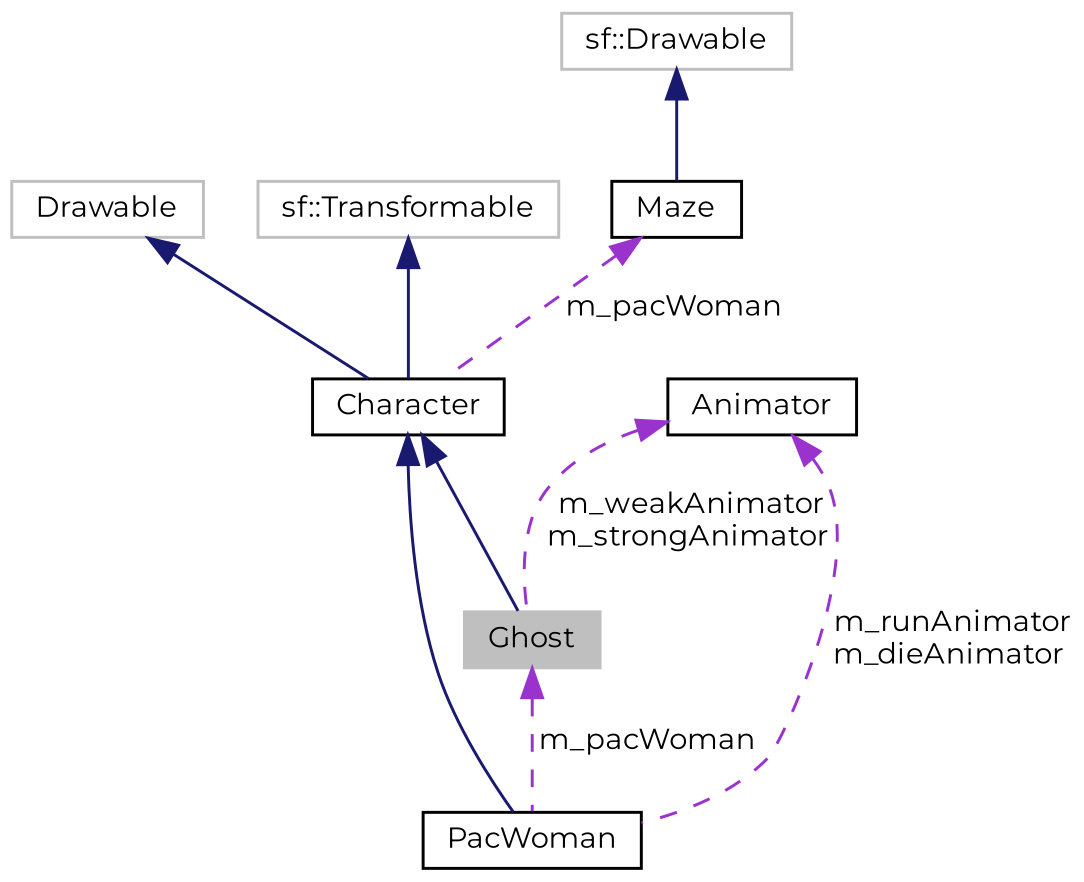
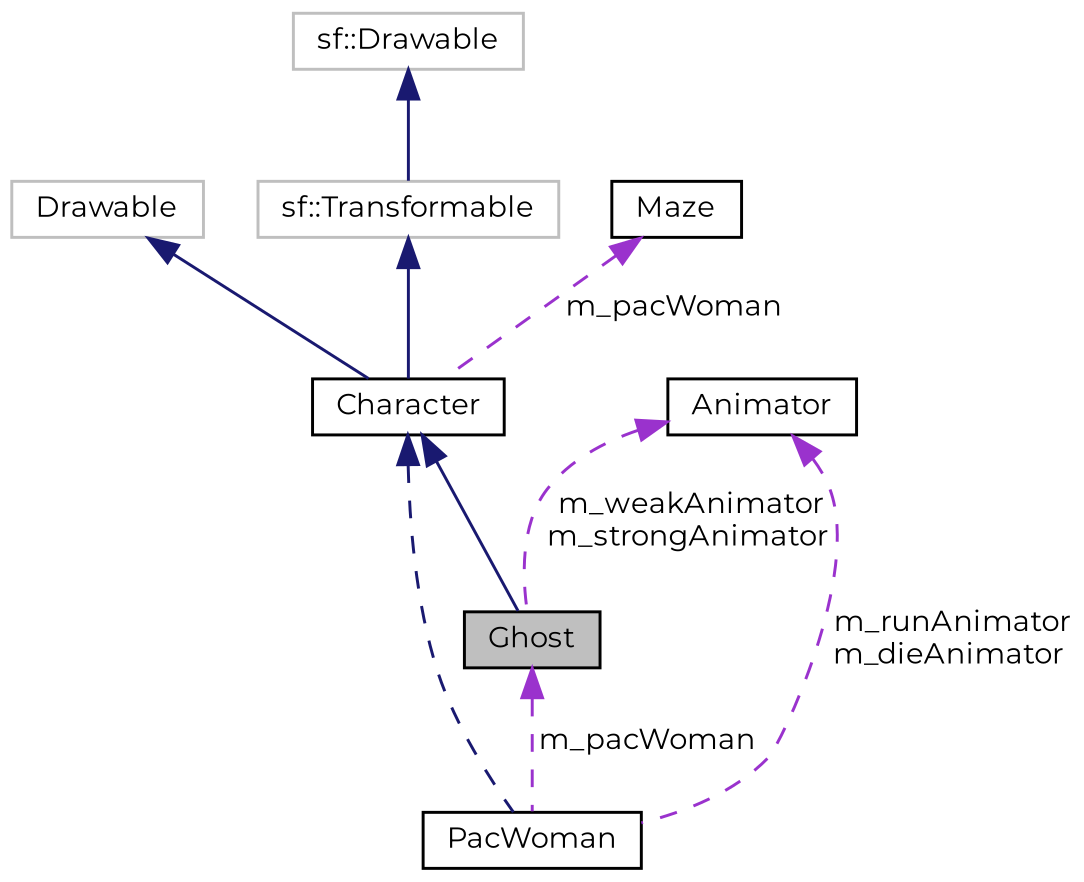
(677, 140) -> (408, 140)
(532, 640) -> (532, 640)
(431, 648) -> (431, 648)
